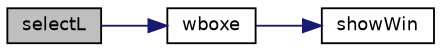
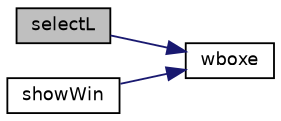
(279, 26) -> (144, 79)
